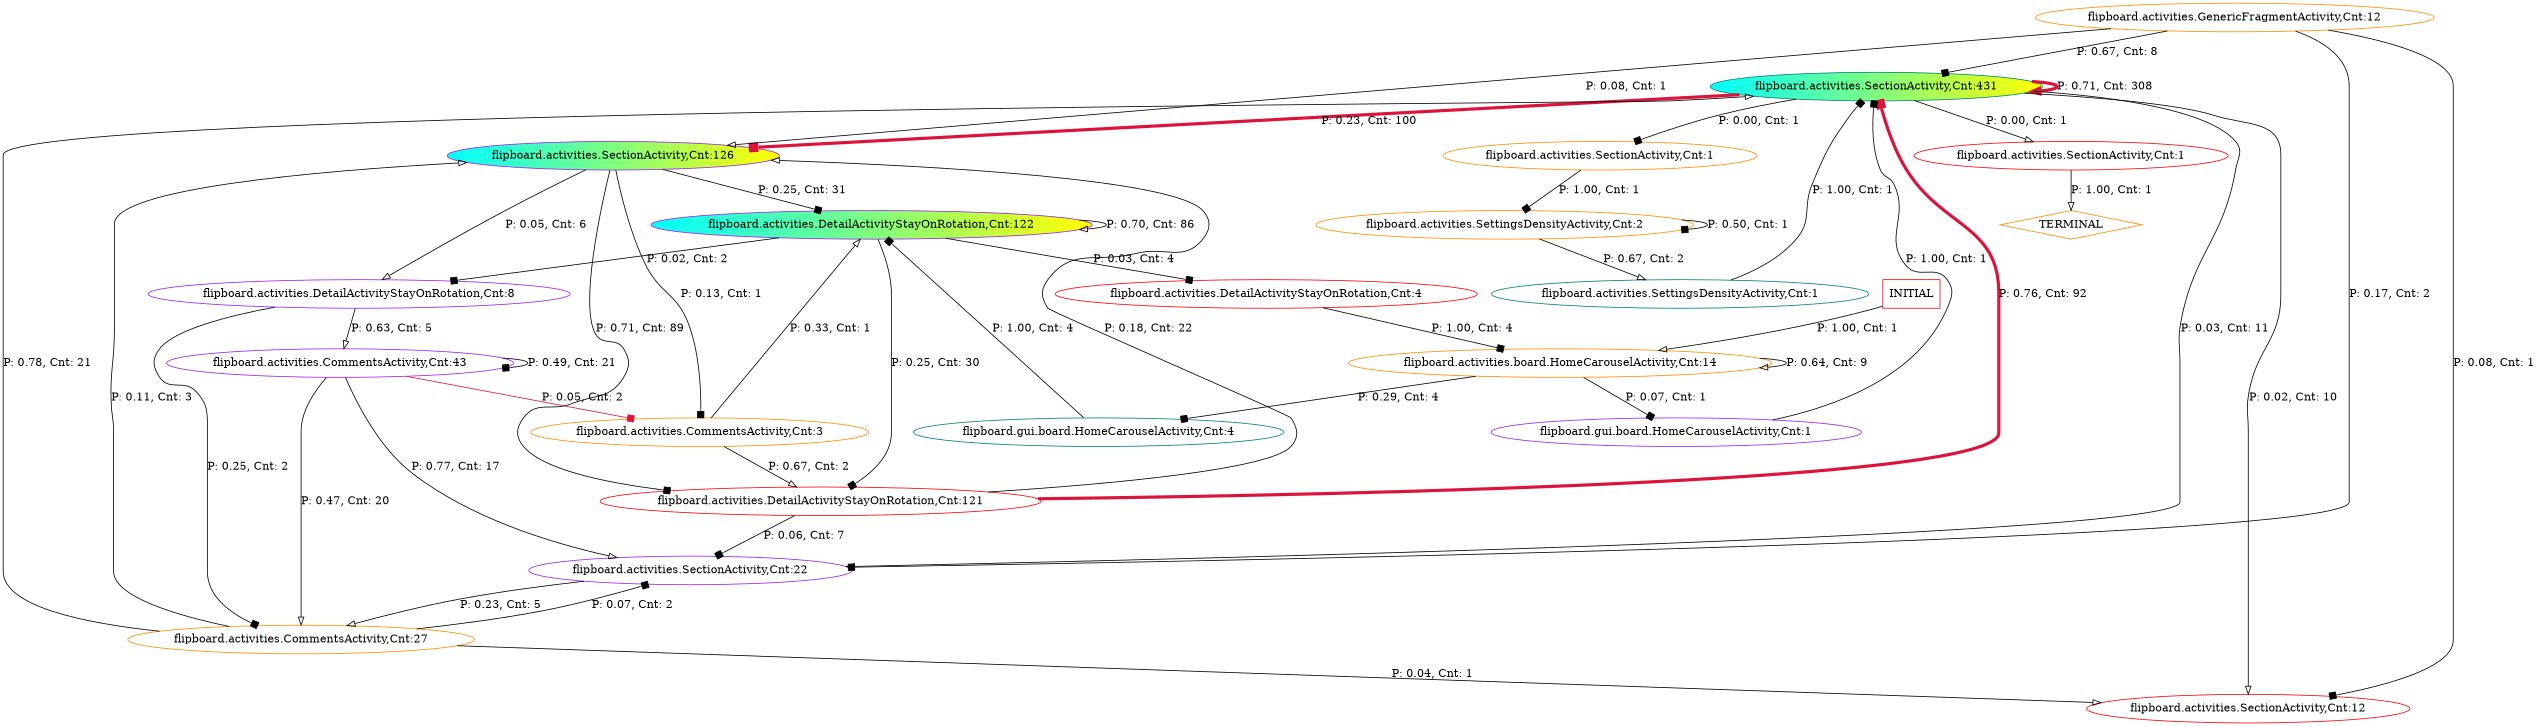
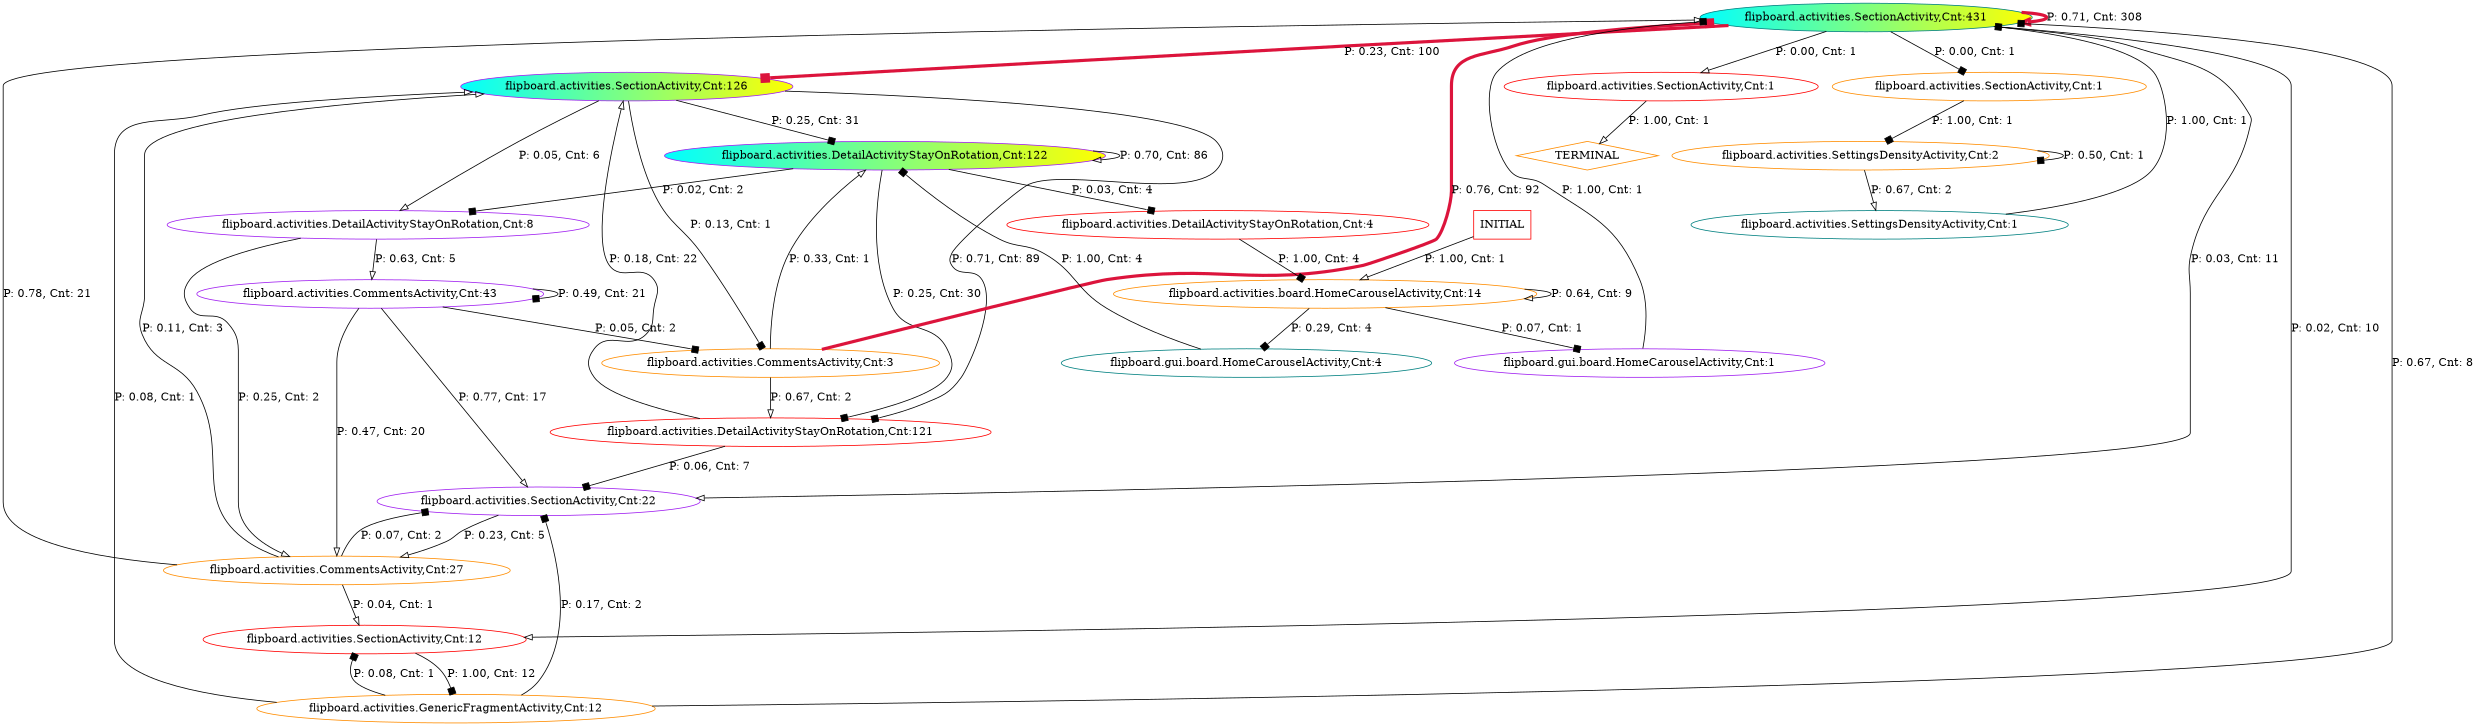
(516, 397) -> (567, 328)
(207, 417) -> (238, 350)
(1704, 479) -> (1342, 269)
none -> (436, 666)
